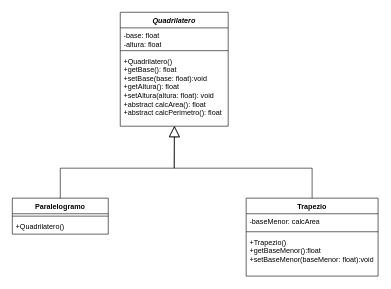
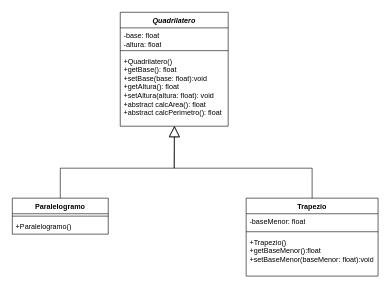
(287, 222) -> (281, 222)
(44, 227) -> (46, 227)
